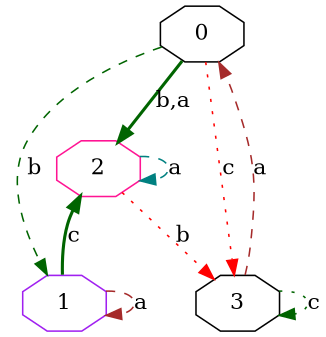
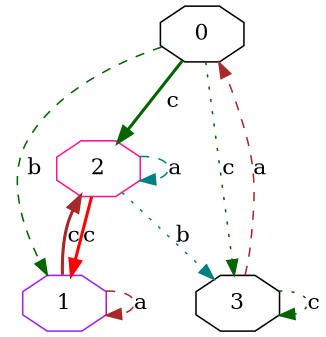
(173, 101) -> (173, 101)
(219, 161) -> (219, 161)
none -> (83, 228)
(162, 230) -> (162, 230)
(64, 242) -> (64, 242)
